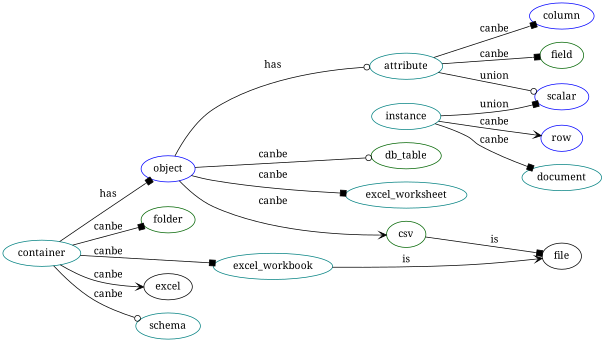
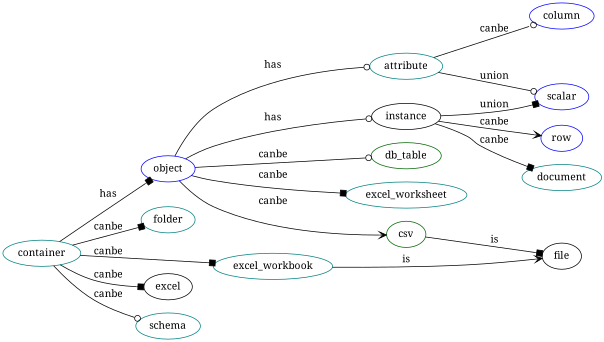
(481, 42) -> (481, 42)
(562, 55) -> none
(406, 116) -> (406, 116)
none -> (274, 131)
(168, 220) -> (168, 220)
(97, 281) -> (97, 281)
